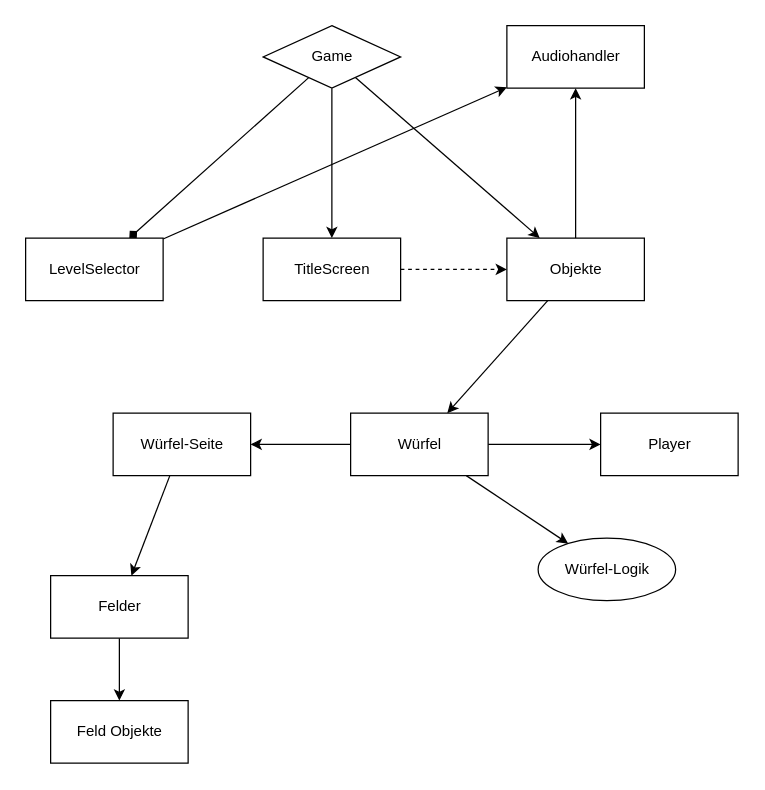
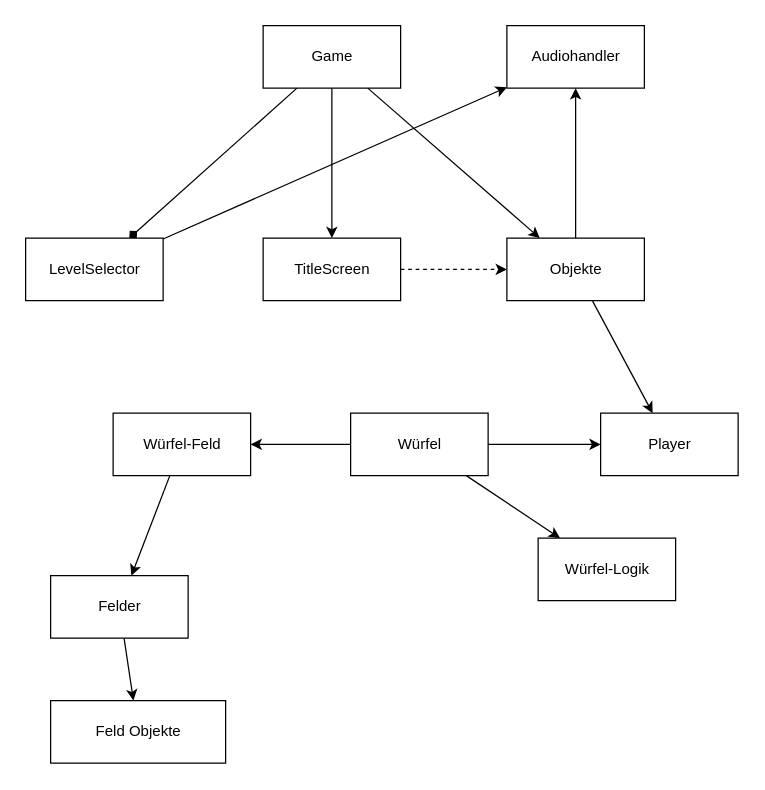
(332, 57) -> (332, 57)
(500, 354) -> (620, 353)
(183, 444) -> (183, 444)
(607, 569) -> (607, 569)
(119, 732) -> (138, 732)
